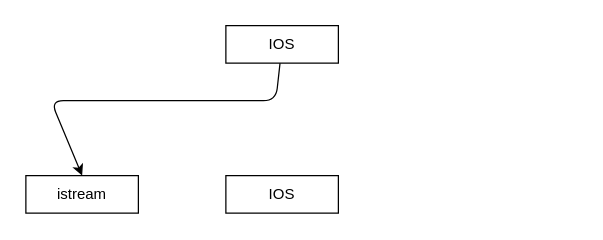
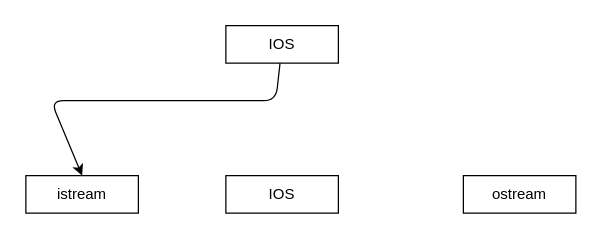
none -> (519, 194)
